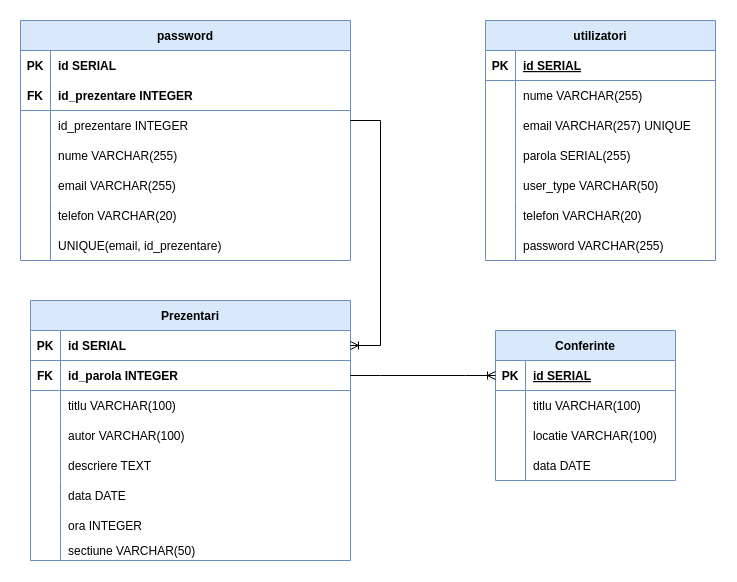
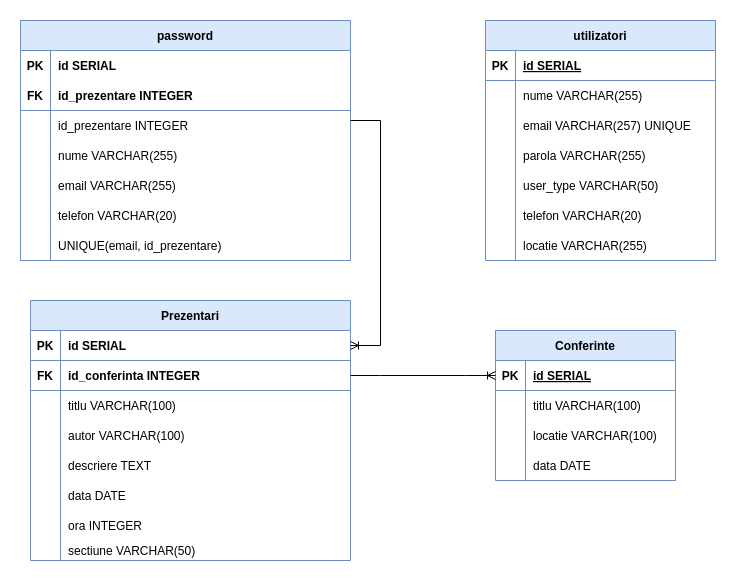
(580, 156) -> (584, 156)
(592, 246) -> (586, 246)
(122, 376) -> (135, 376)
